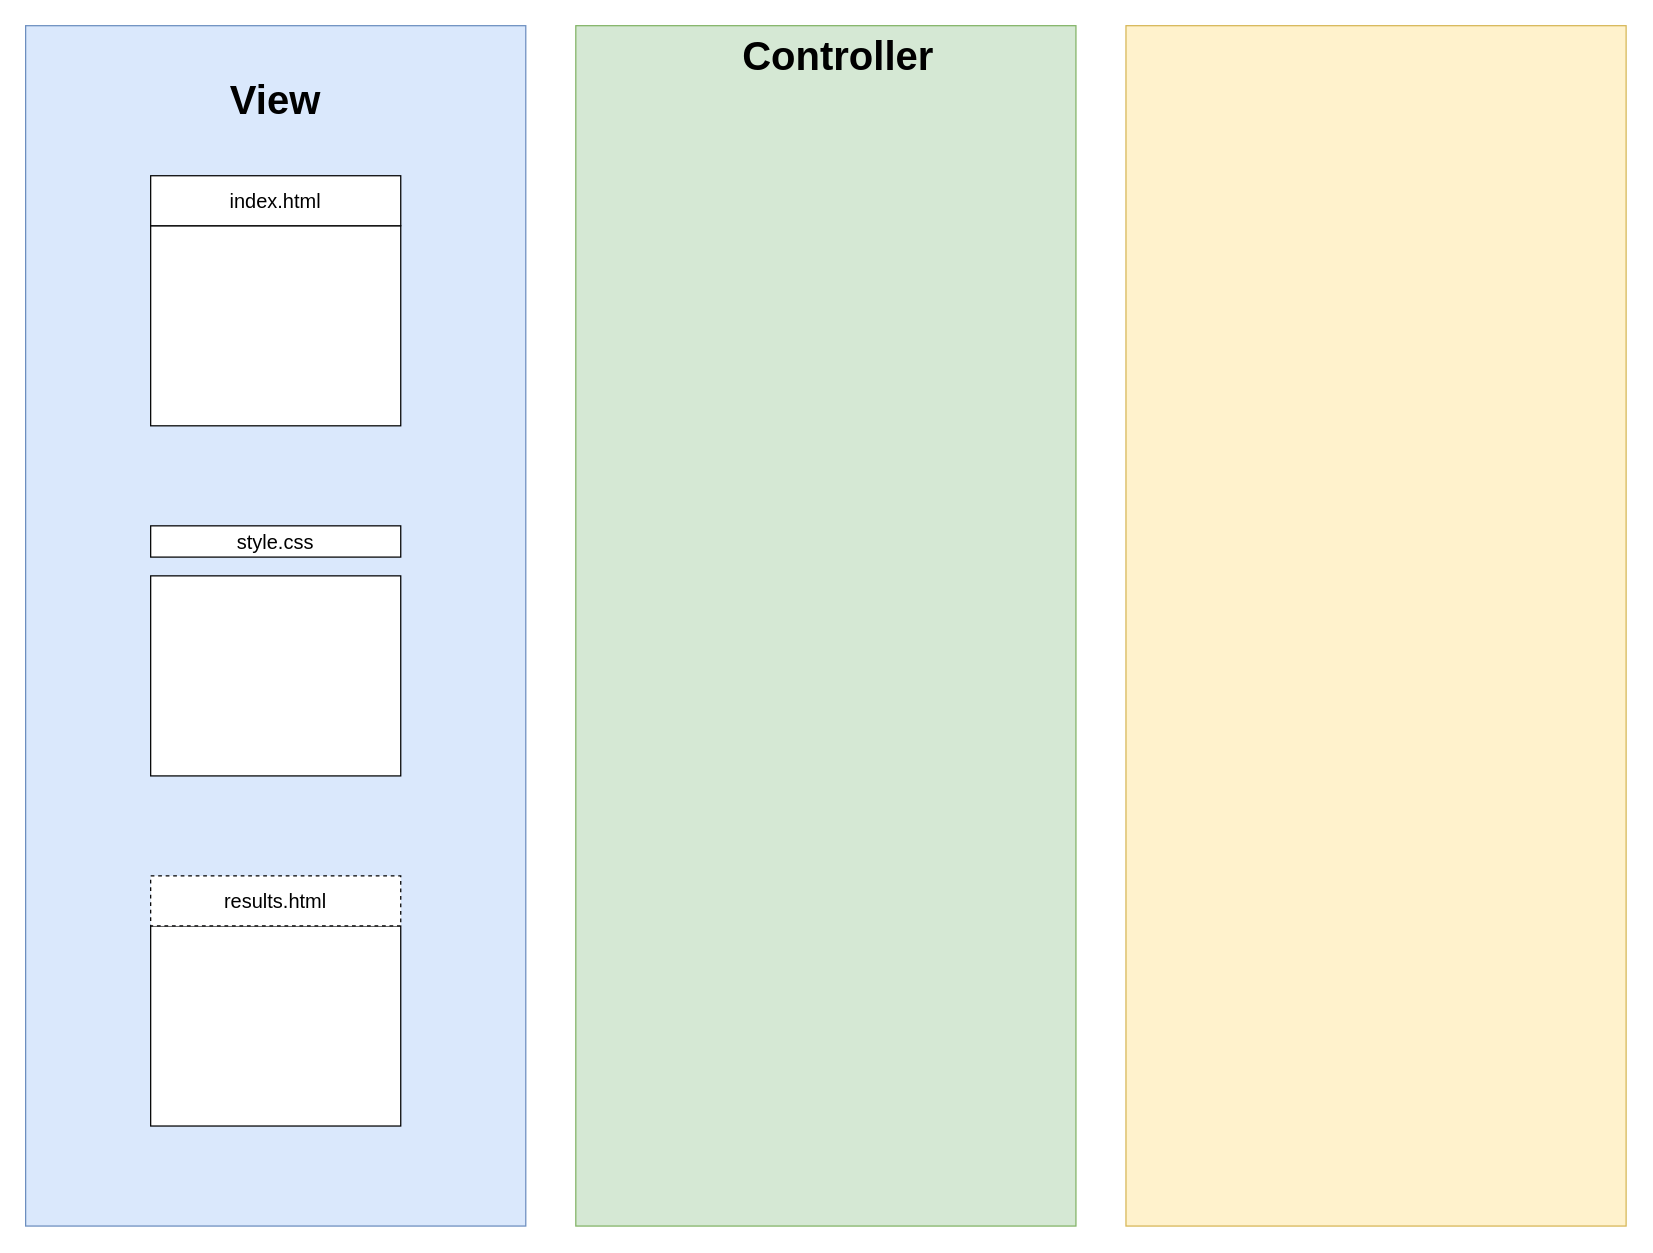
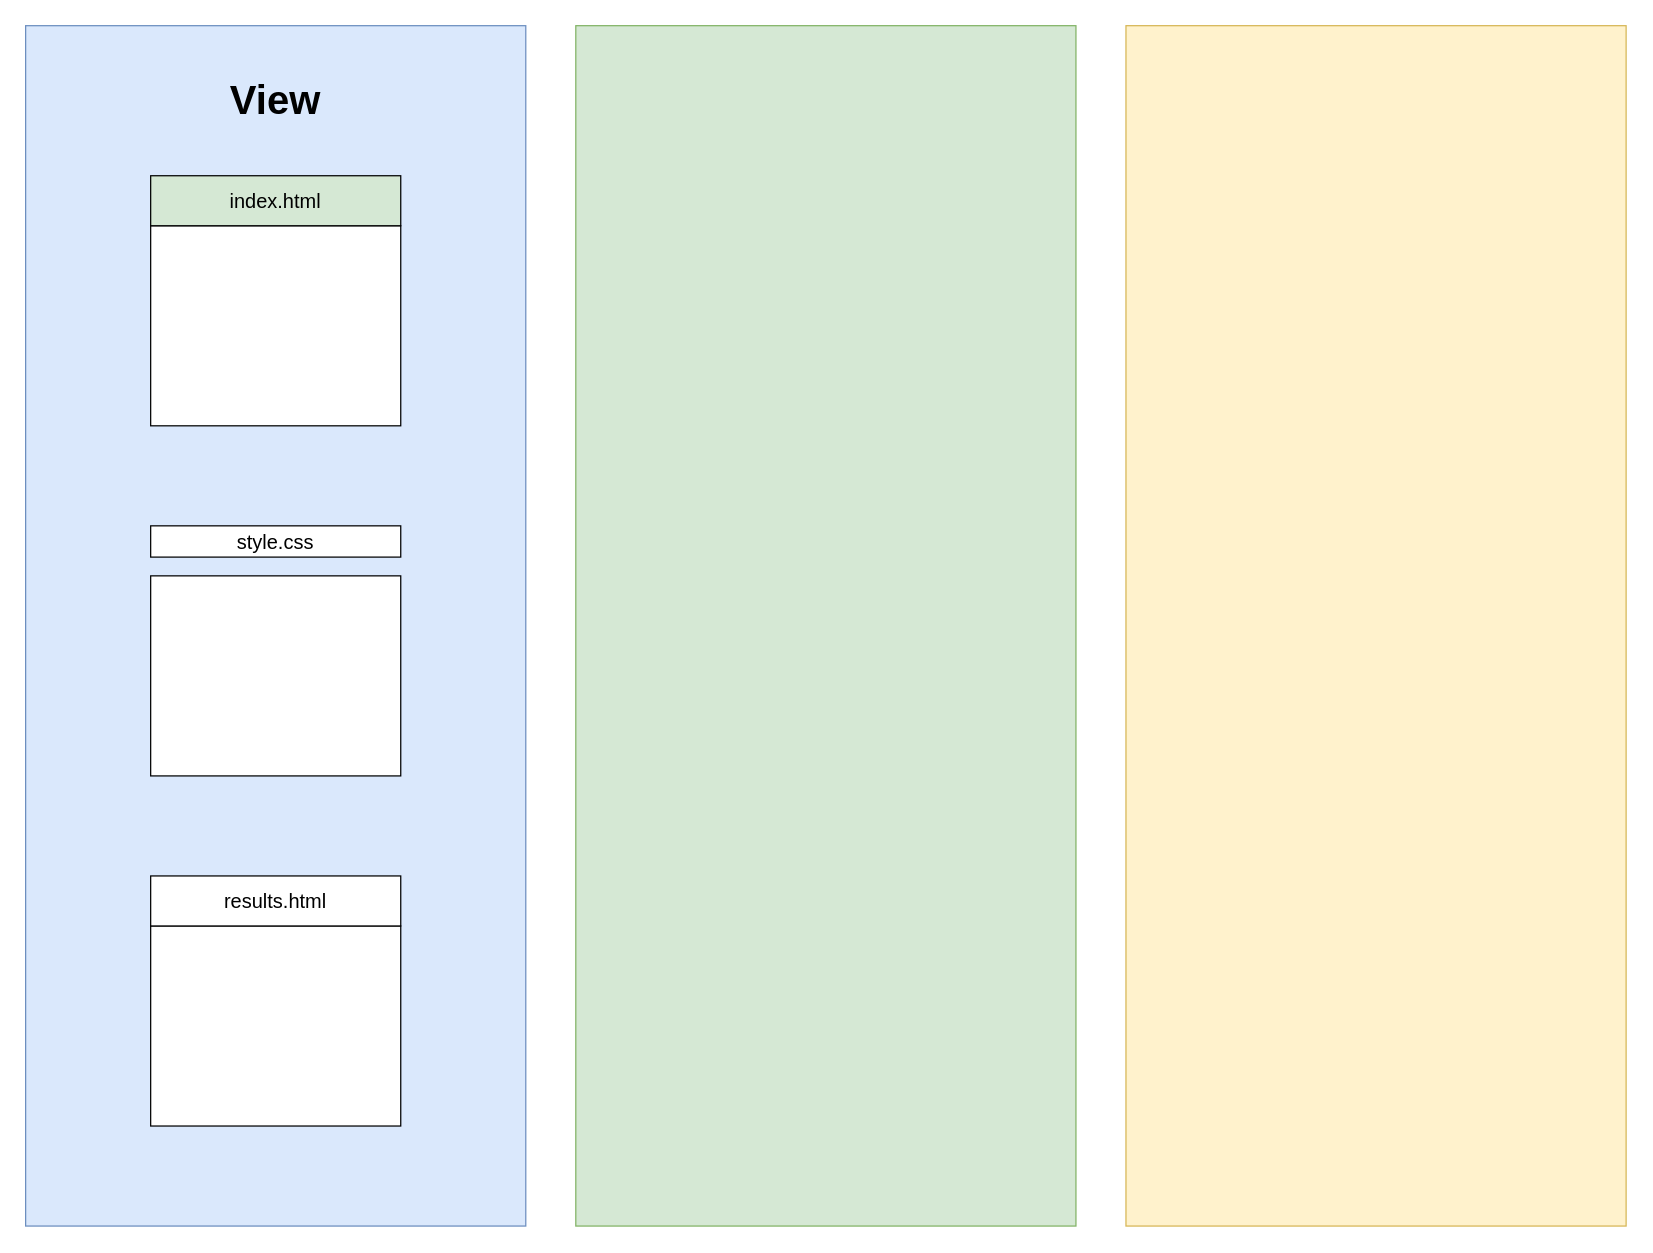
(838, 57) -> none
(276, 201) -> (276, 201)
(276, 901) -> (276, 901)
